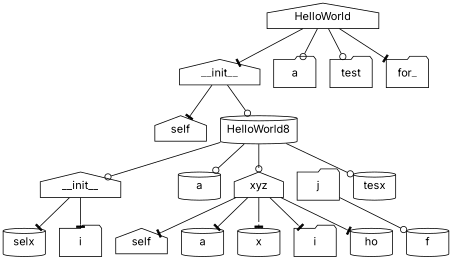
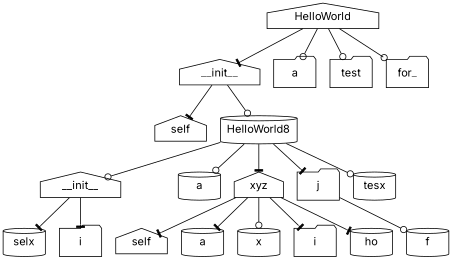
(361, 43) -> (361, 43)
(259, 156) -> (259, 156)
none -> (287, 157)
(259, 210) -> (259, 210)
